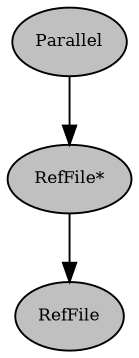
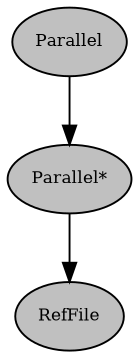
(70, 179) -> (70, 179)
